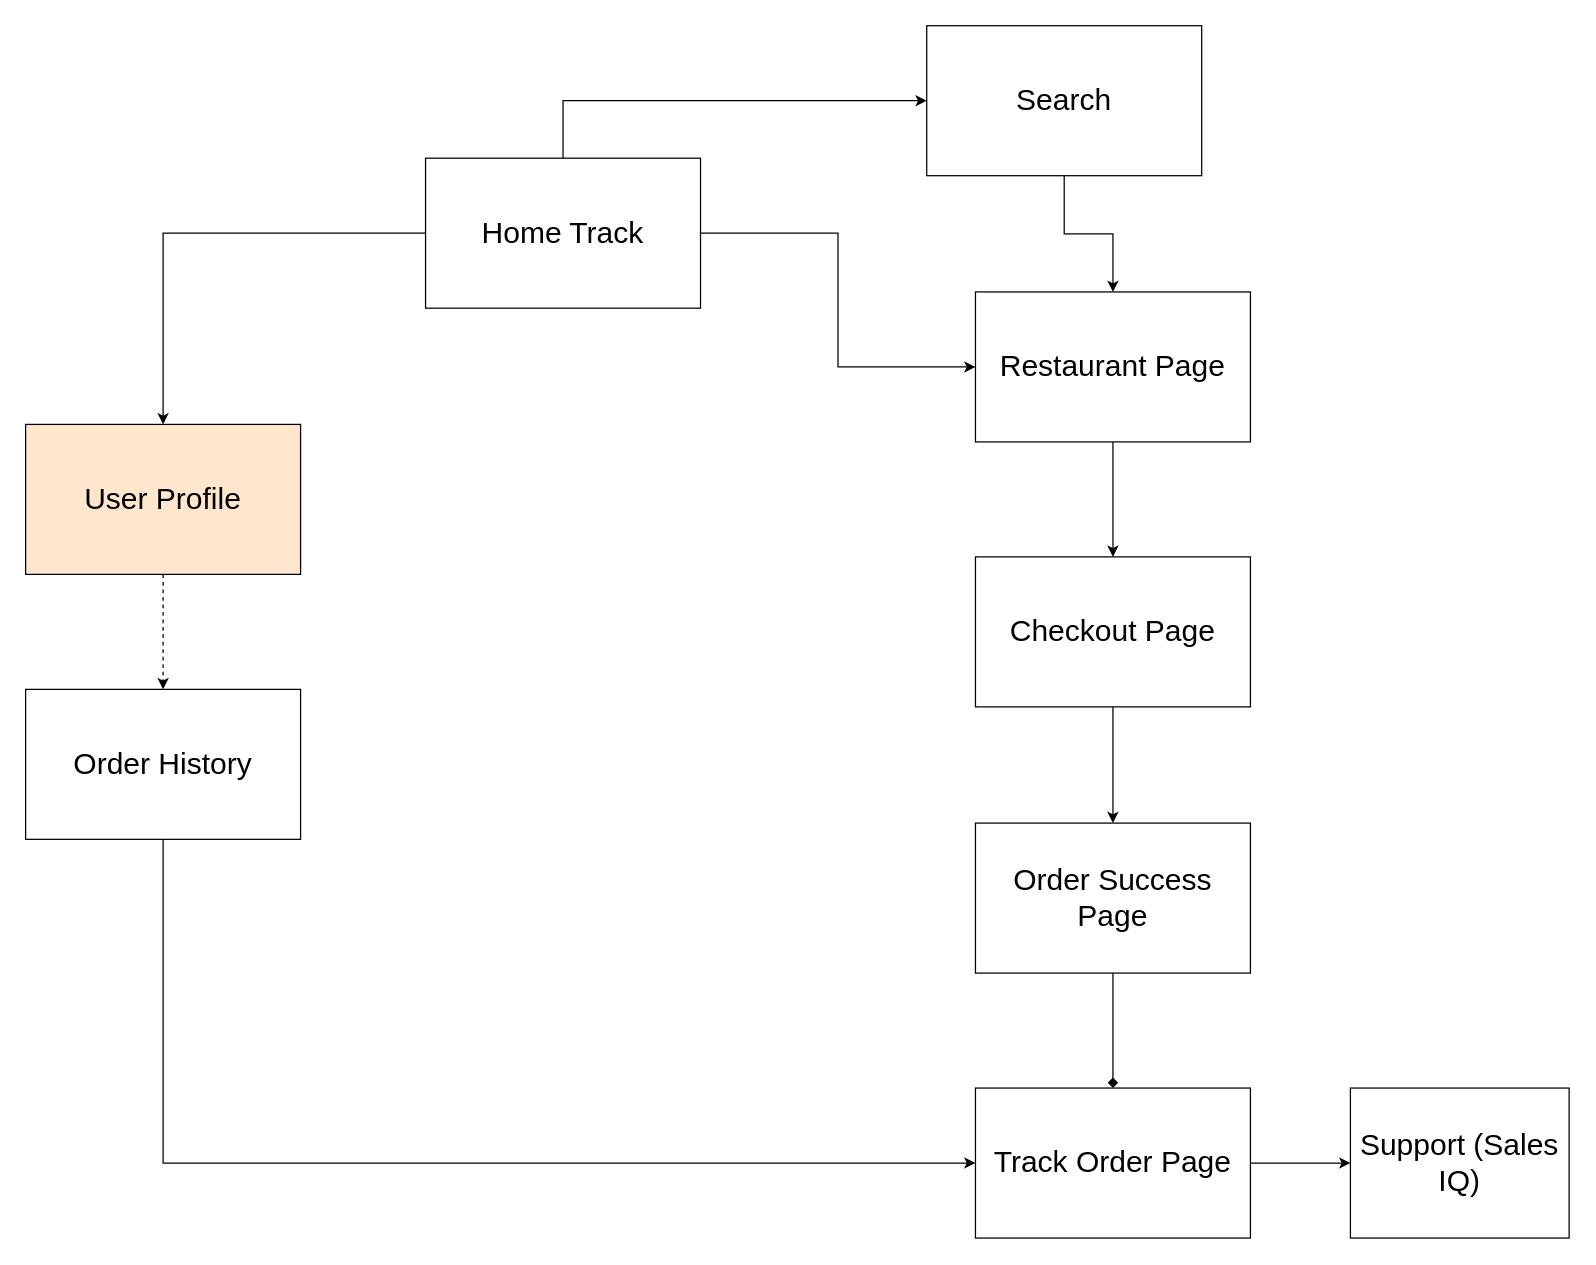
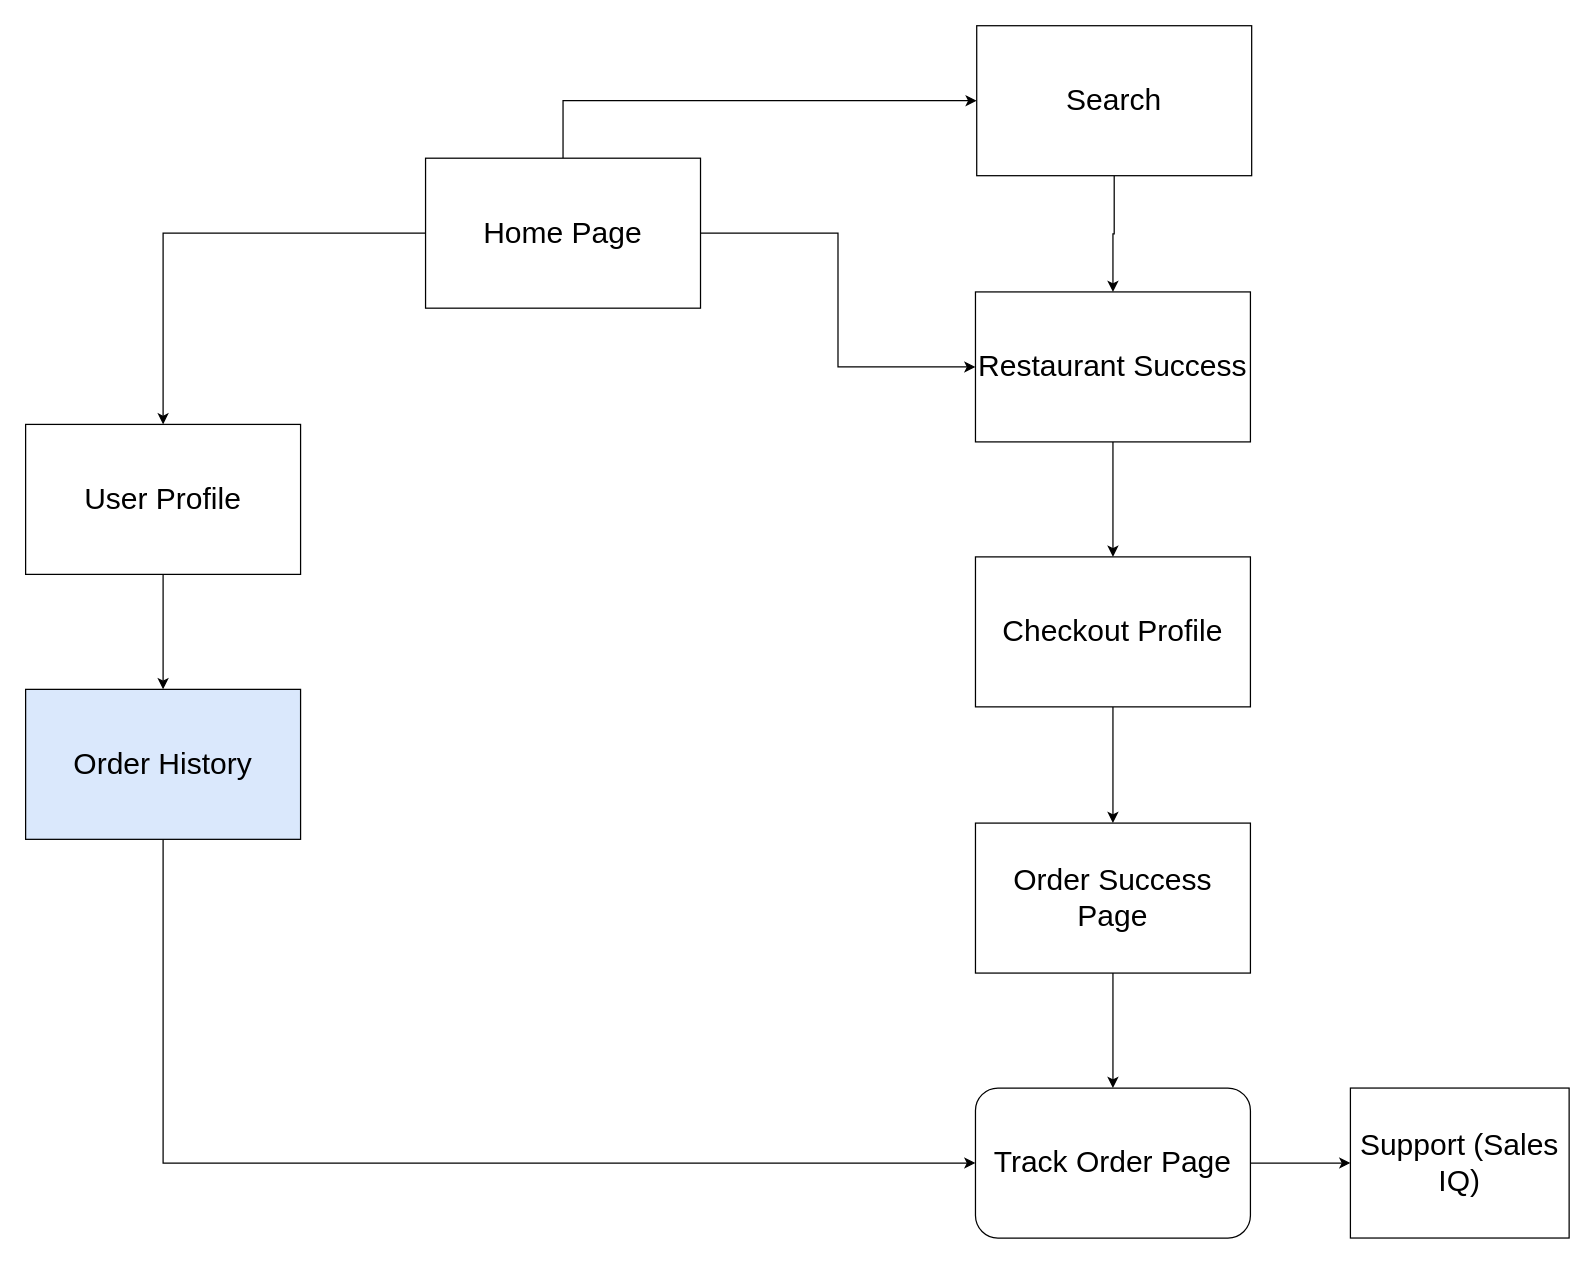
(1064, 101) -> (1114, 101)
(563, 233) -> (563, 233)
(1113, 367) -> (1113, 367)
(163, 499) -> (163, 499)
(163, 628) -> (163, 628)
(1113, 632) -> (1113, 632)
(163, 764) -> (163, 764)
(1113, 1077) -> (1113, 1078)
(1113, 1163) -> (1113, 1163)
